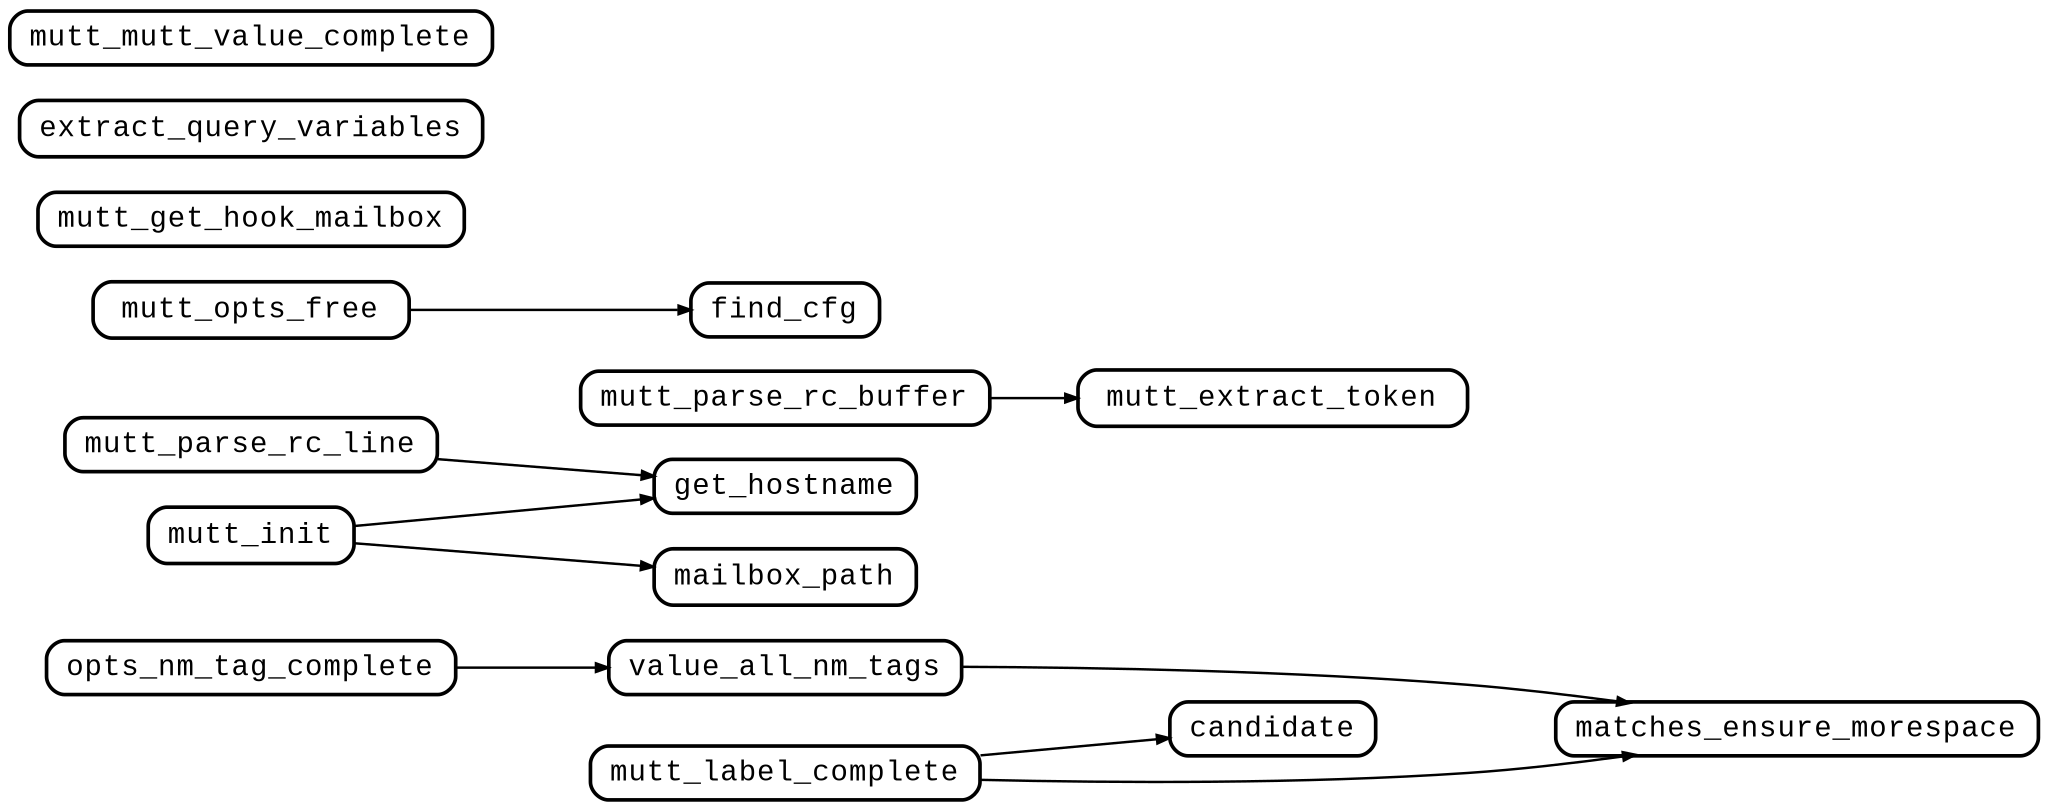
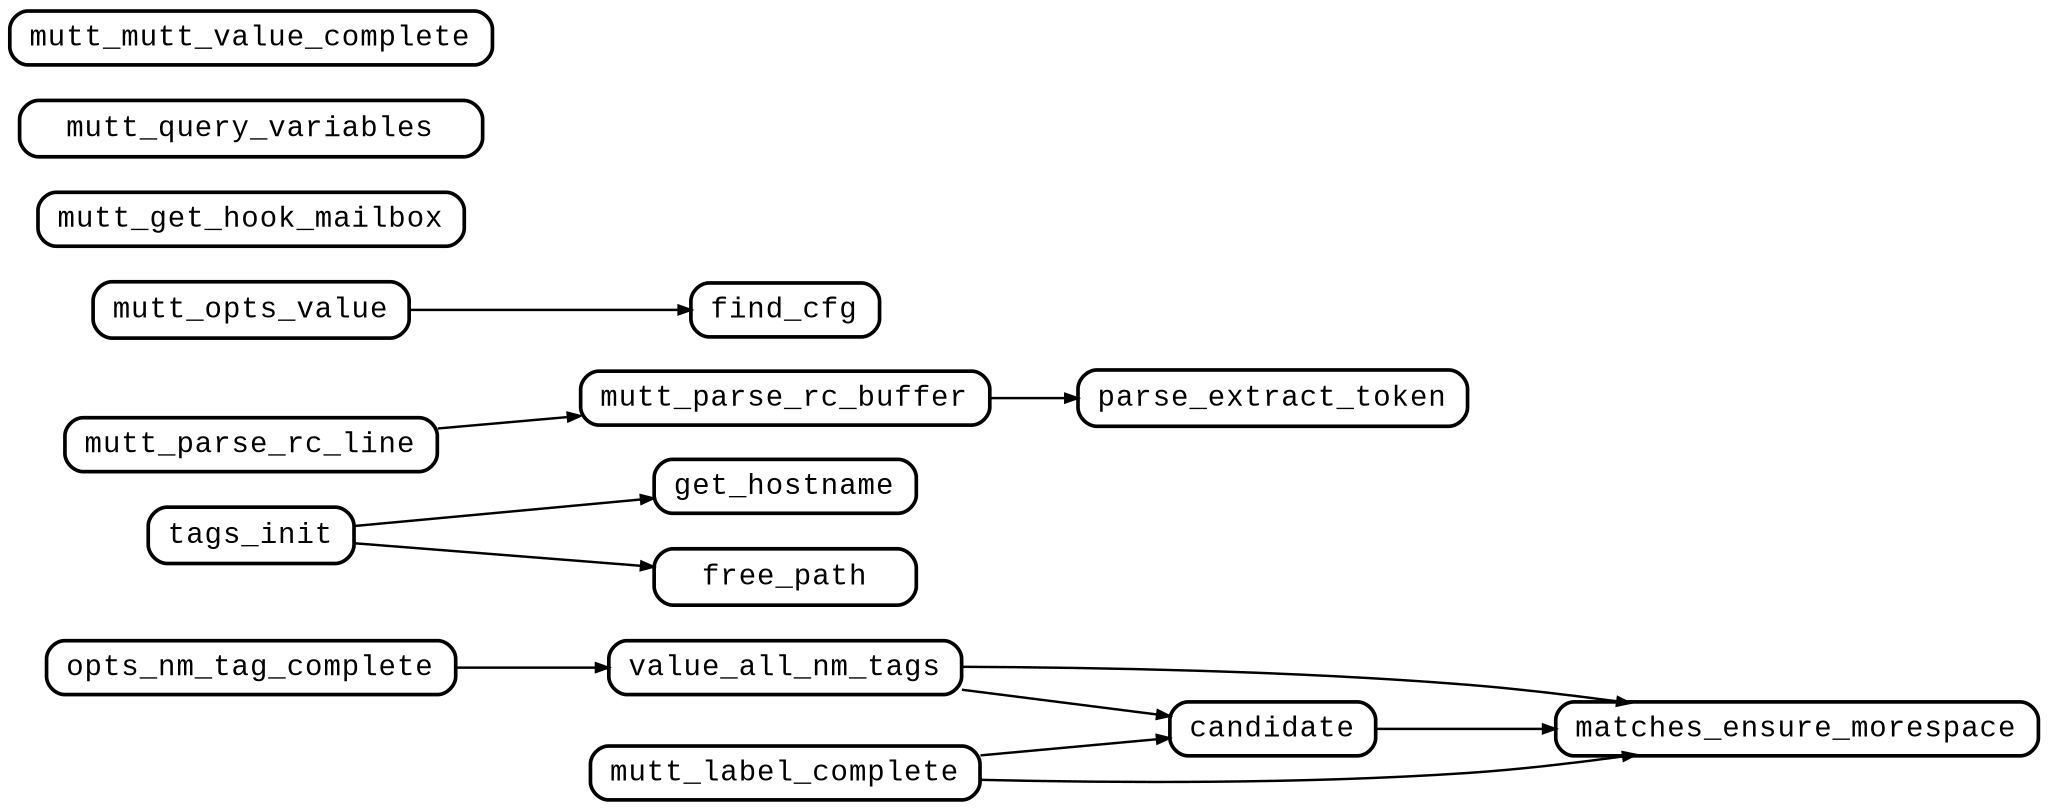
(251, 129) -> (251, 129)
(251, 310) -> (251, 310)
(1273, 398) -> (1273, 398)
(540, 467) -> (502, 423)
(251, 535) -> (251, 535)
(785, 577) -> (785, 577)
none -> (1060, 702)
none -> (1459, 729)
